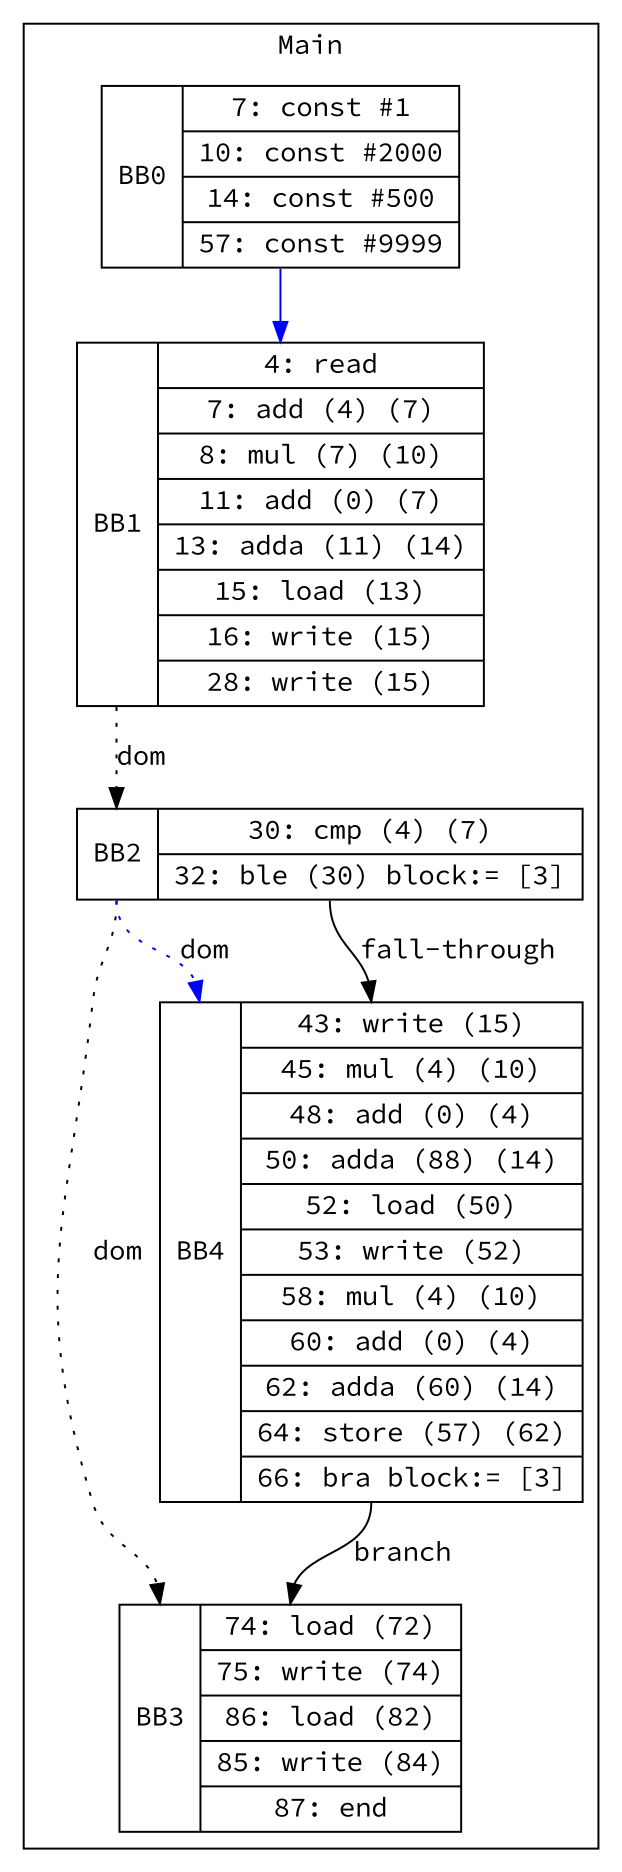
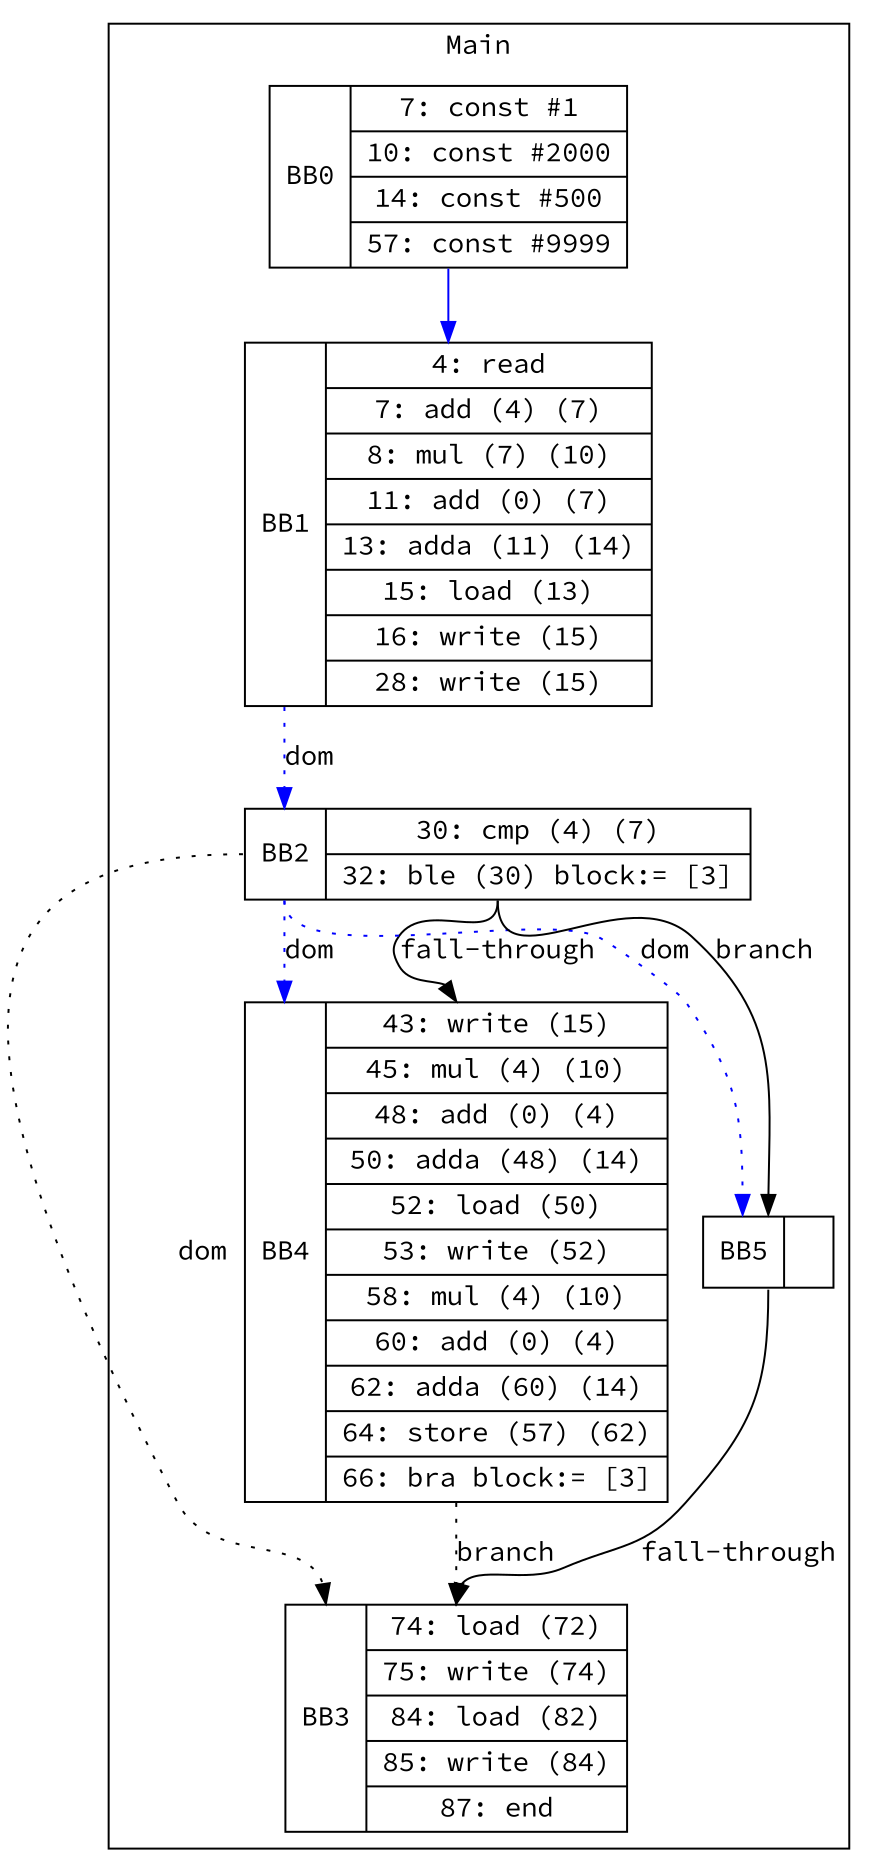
(117, 747) -> (284, 747)
(412, 1160) -> (497, 1160)
none -> (768, 1252)
(340, 1549) -> (456, 1543)
(331, 1717) -> (497, 1717)
